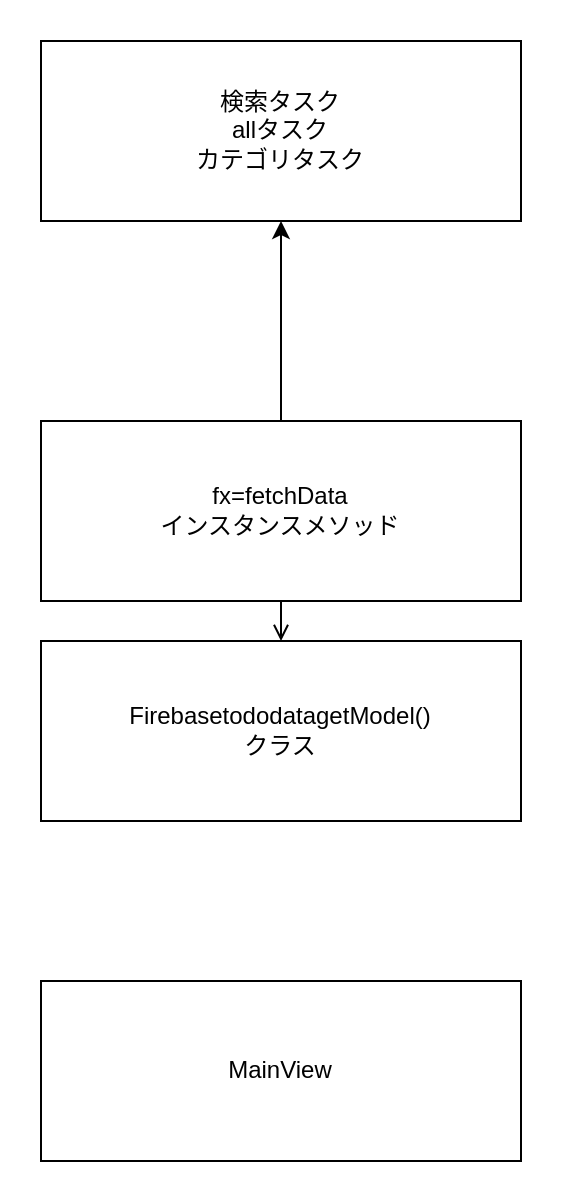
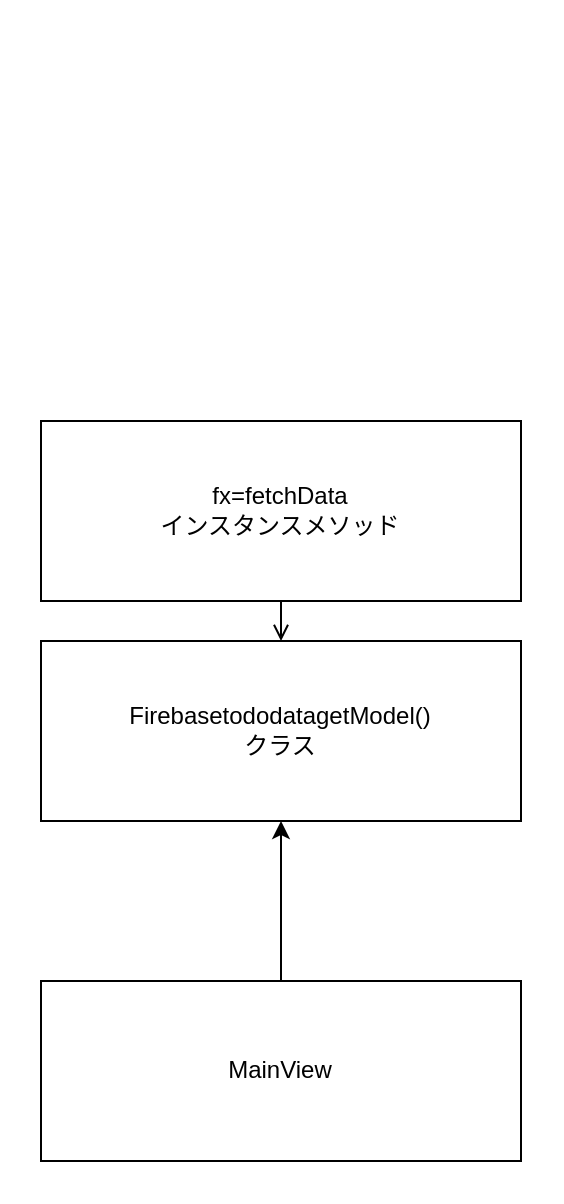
(281, 131) -> none
(281, 328) -> none
none -> (281, 908)
